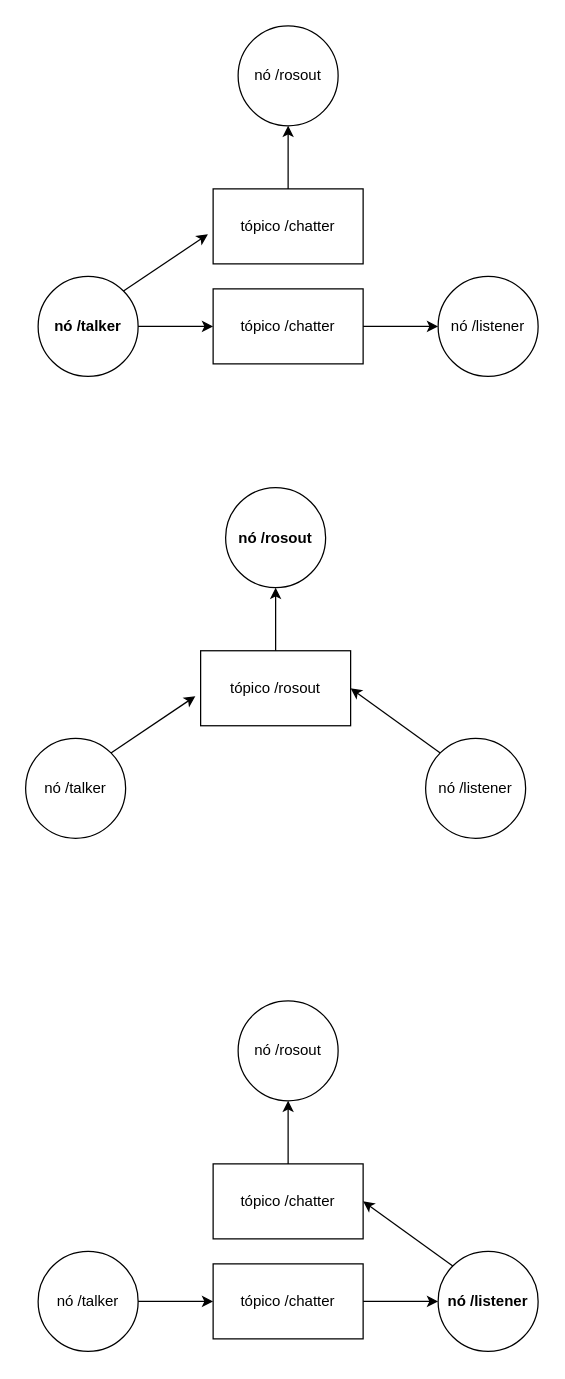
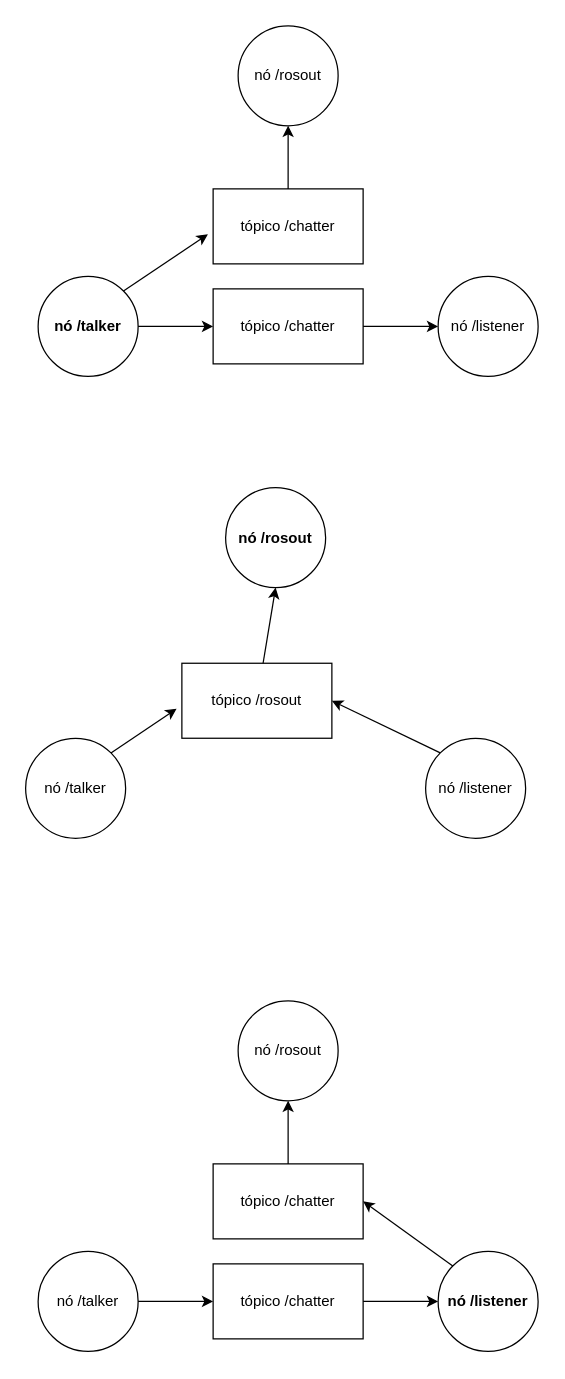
(276, 688) -> (257, 701)
